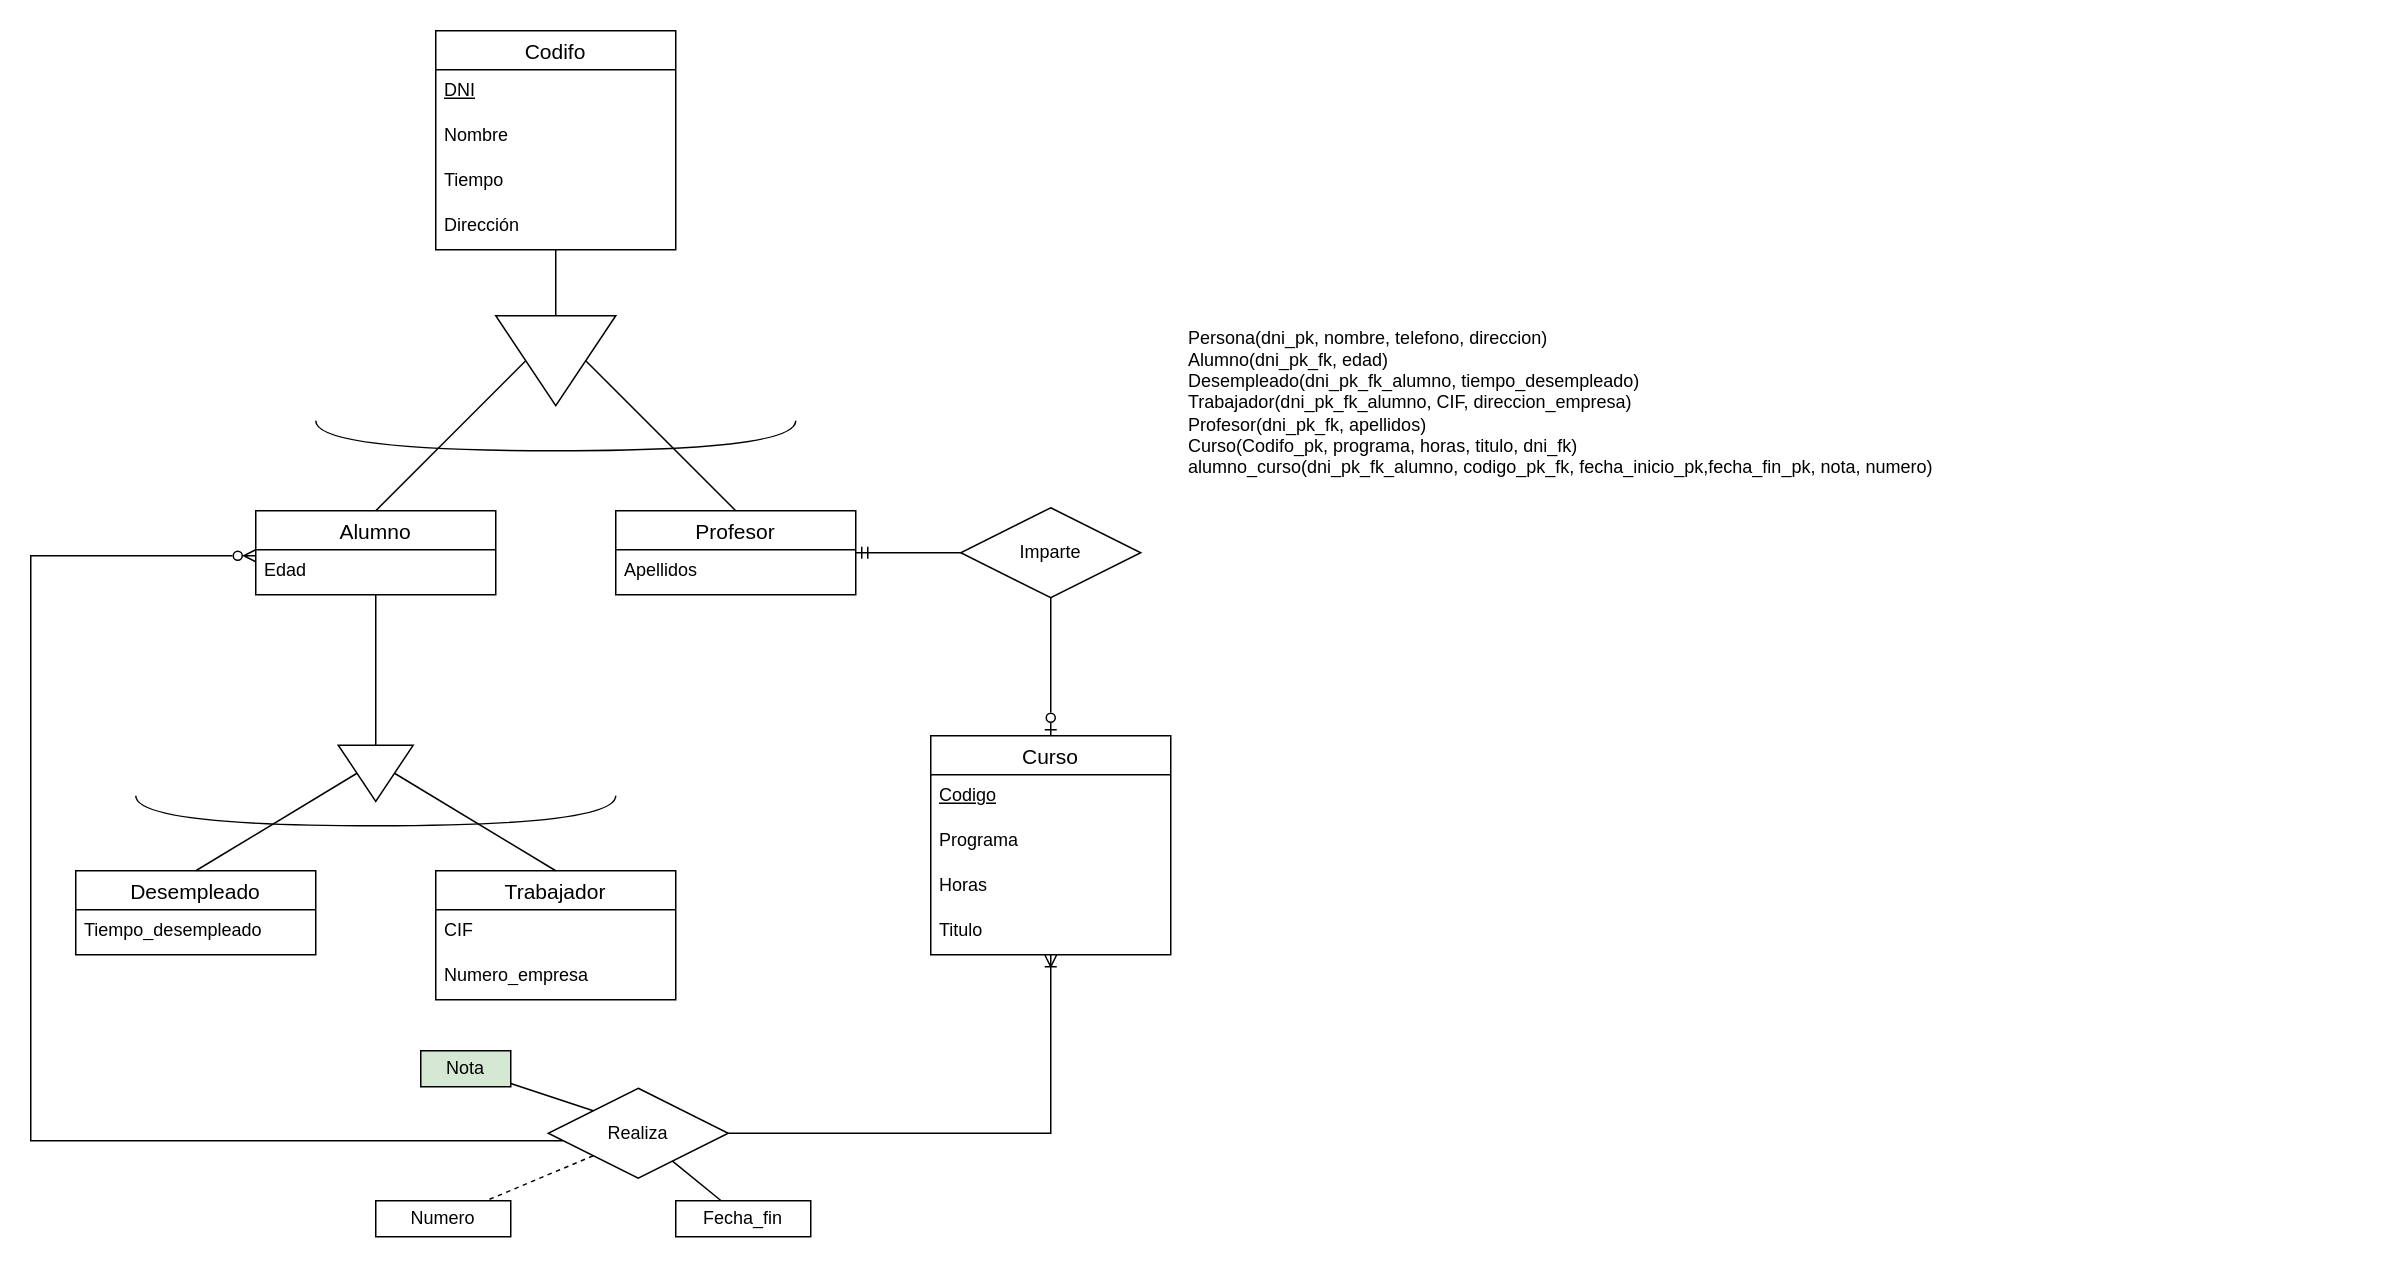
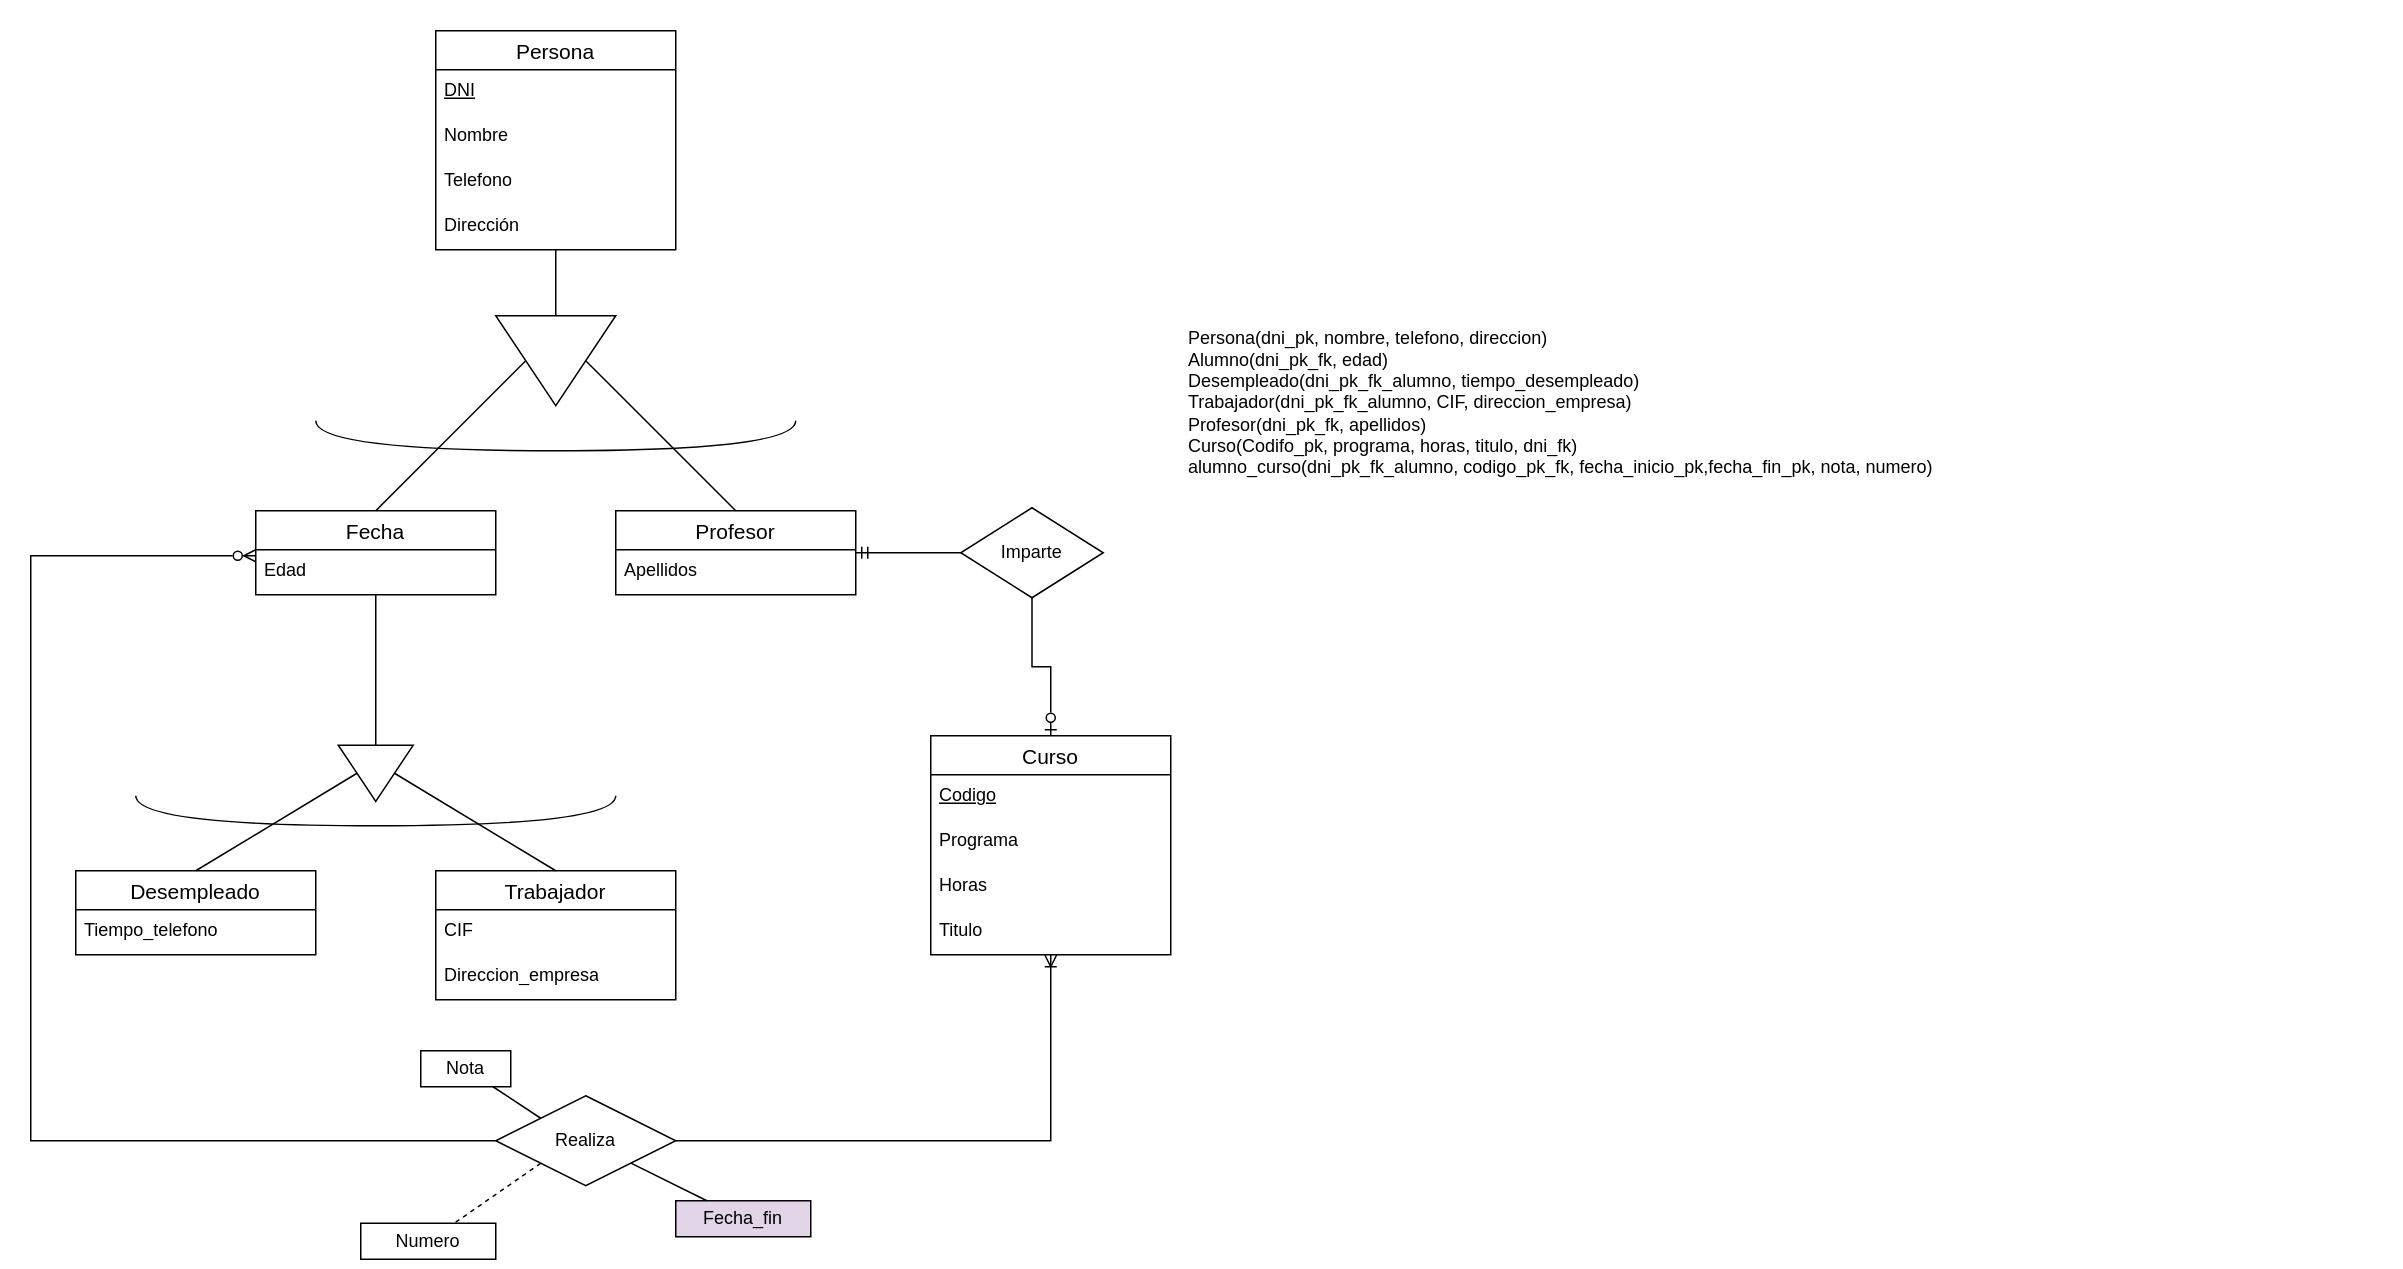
(555, 52) -> (555, 52)
(473, 181) -> (483, 181)
(375, 532) -> (375, 532)
(1051, 553) -> (1032, 553)
(171, 931) -> (156, 931)
(515, 976) -> (526, 976)
(466, 1069) -> (466, 1069)
(638, 1133) -> (586, 1141)
(443, 1219) -> (428, 1241)
(743, 1219) -> (743, 1219)
